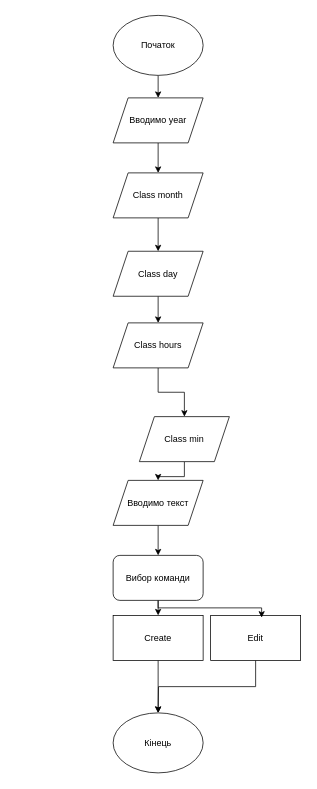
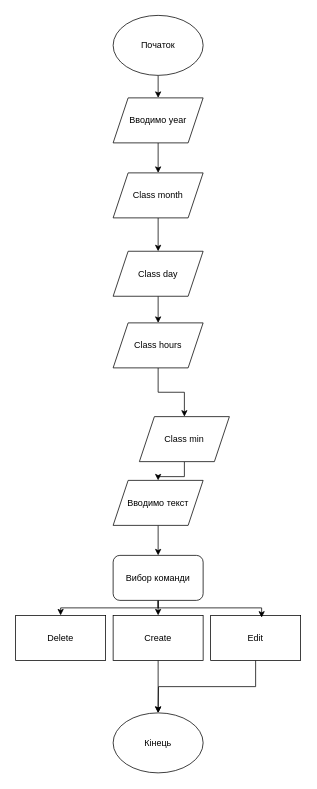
none -> (61, 608)
none -> (60, 638)
